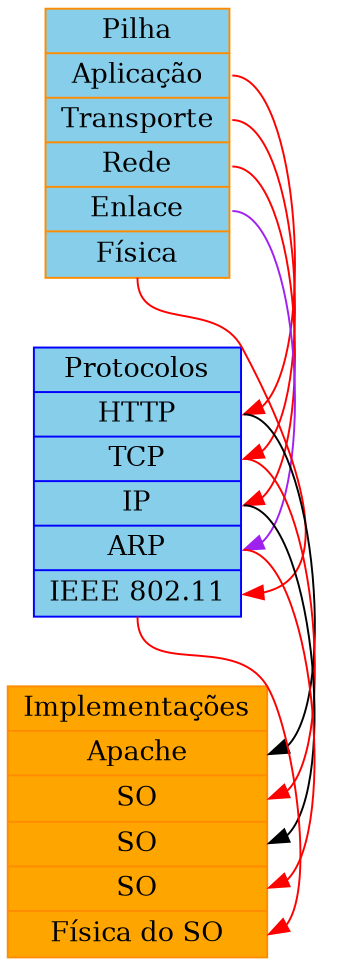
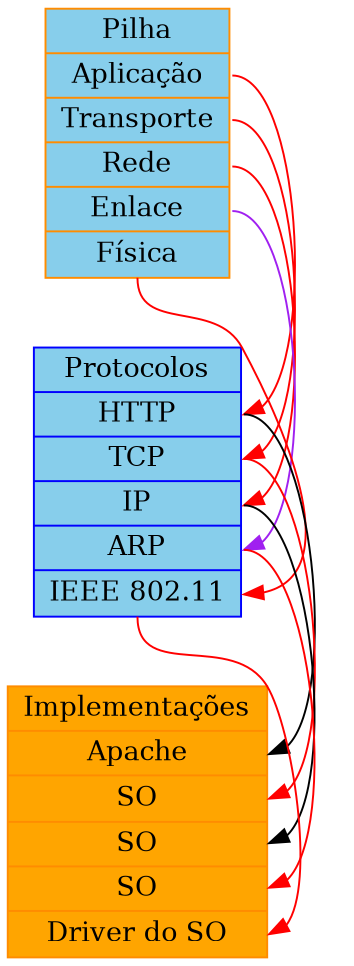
(137, 933) -> (137, 933)
